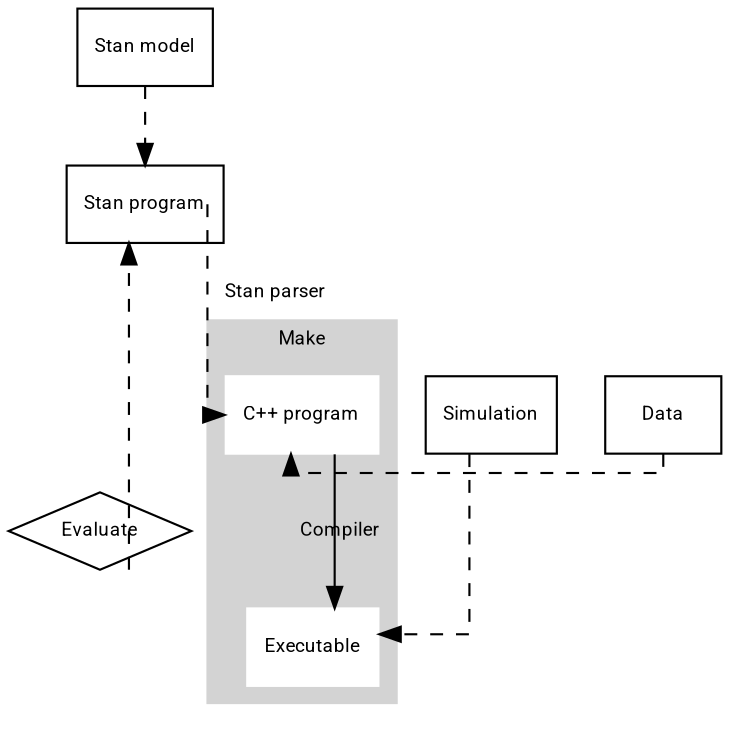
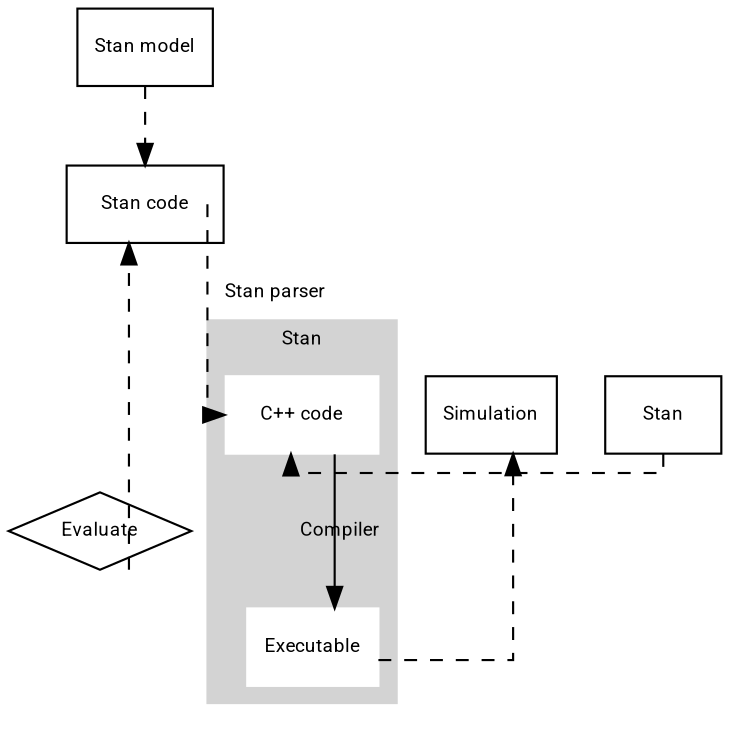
(145, 204) -> (145, 204)
(302, 340) -> (302, 340)
(302, 415) -> (302, 415)
(663, 415) -> (663, 415)
(469, 579) -> (513, 635)
